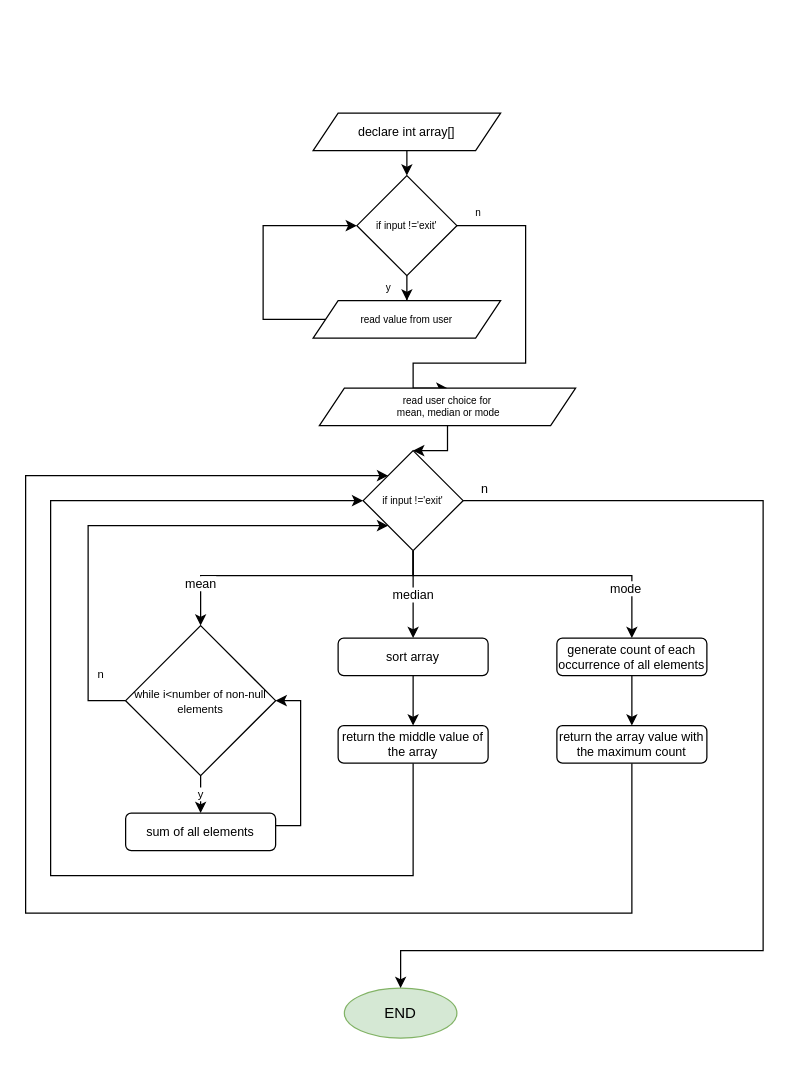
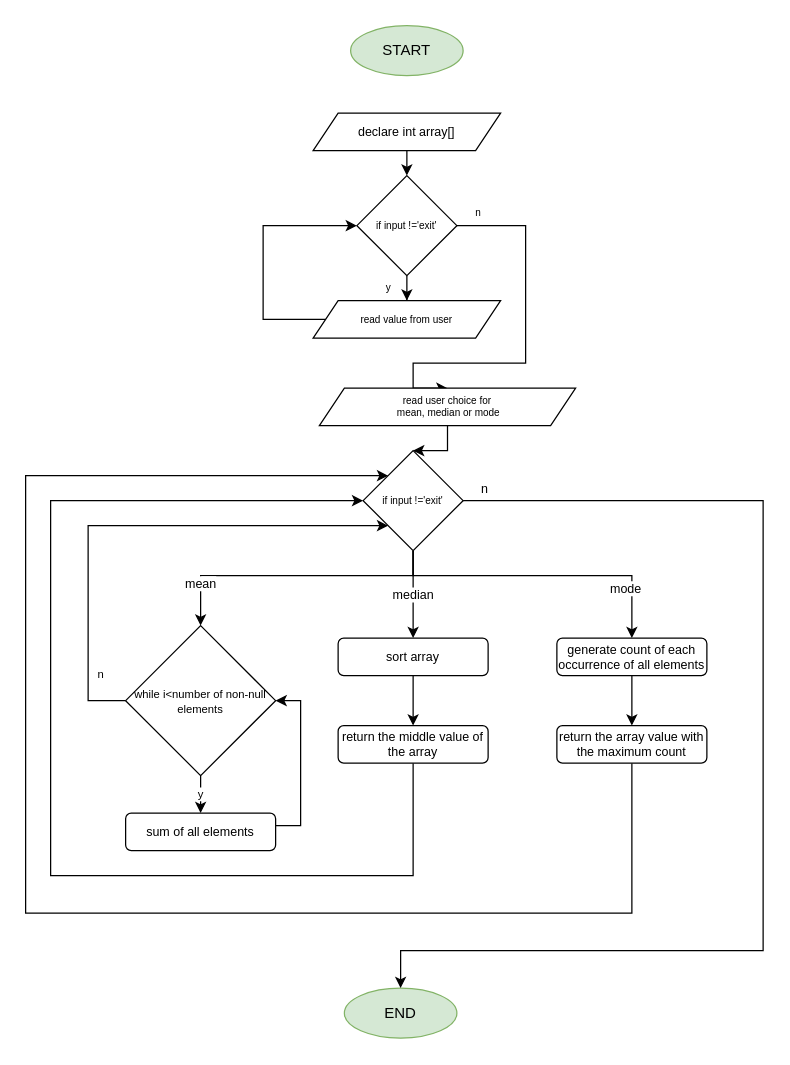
none -> (407, 51)
